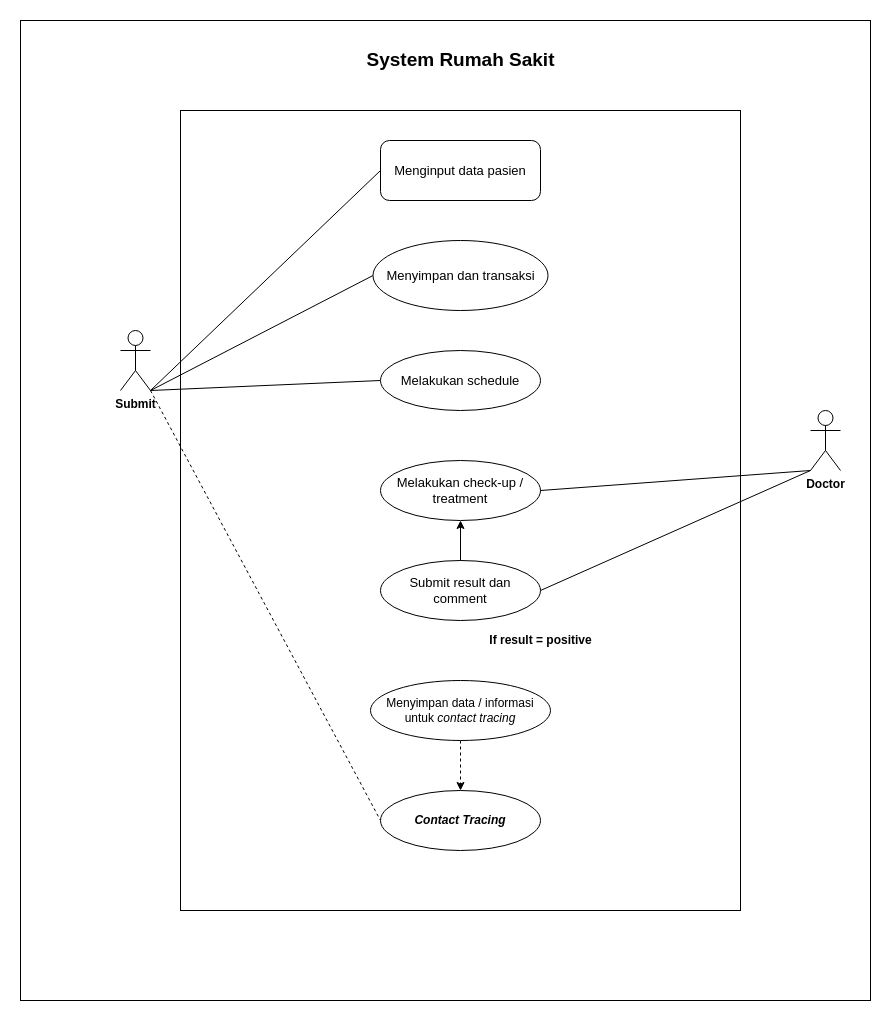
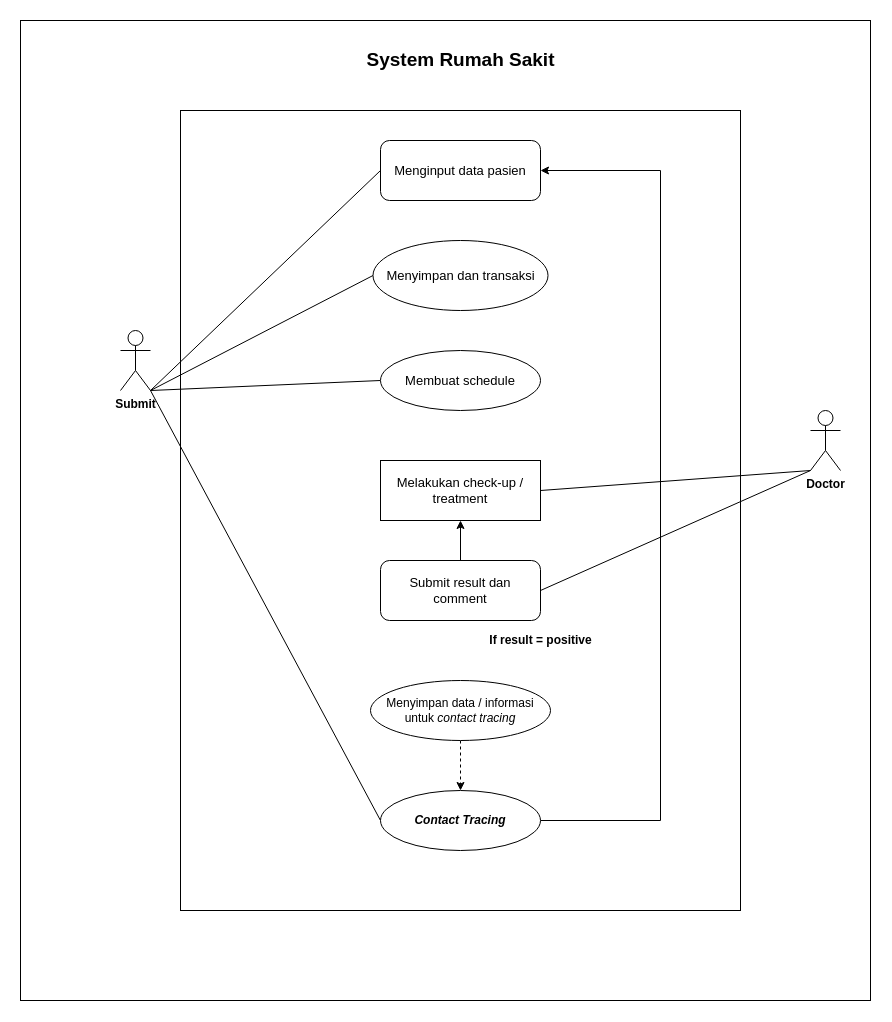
(461, 381) -> (461, 381)
(461, 491) -> (461, 491)
none -> (661, 500)
(461, 591) -> (461, 591)
(266, 606) -> (266, 606)
